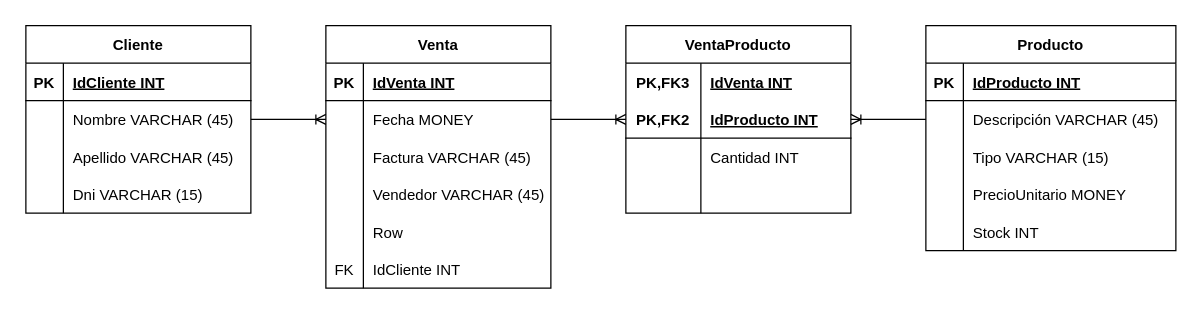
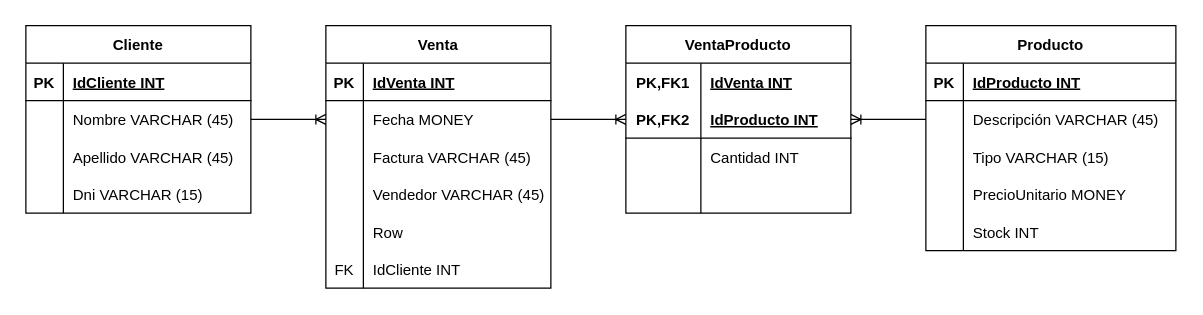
(663, 83) -> (663, 83)
